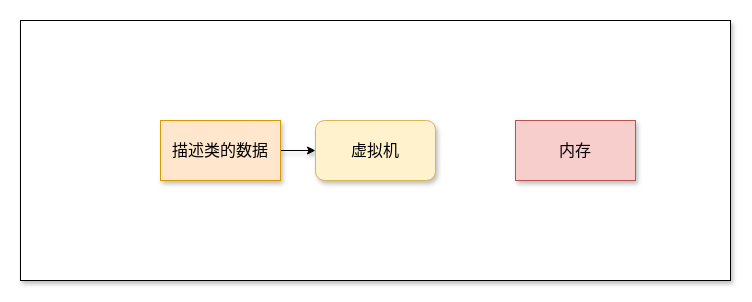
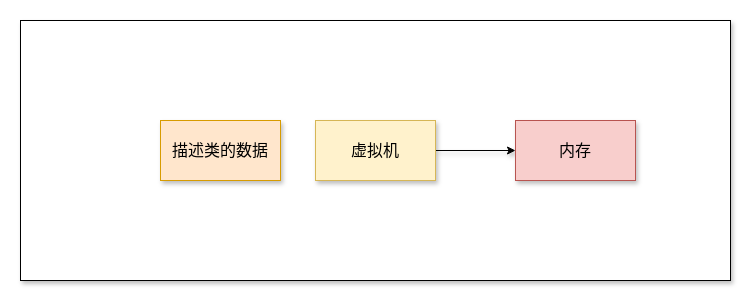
(300, 151) -> none
(376, 151) -> (376, 151)
none -> (472, 151)
